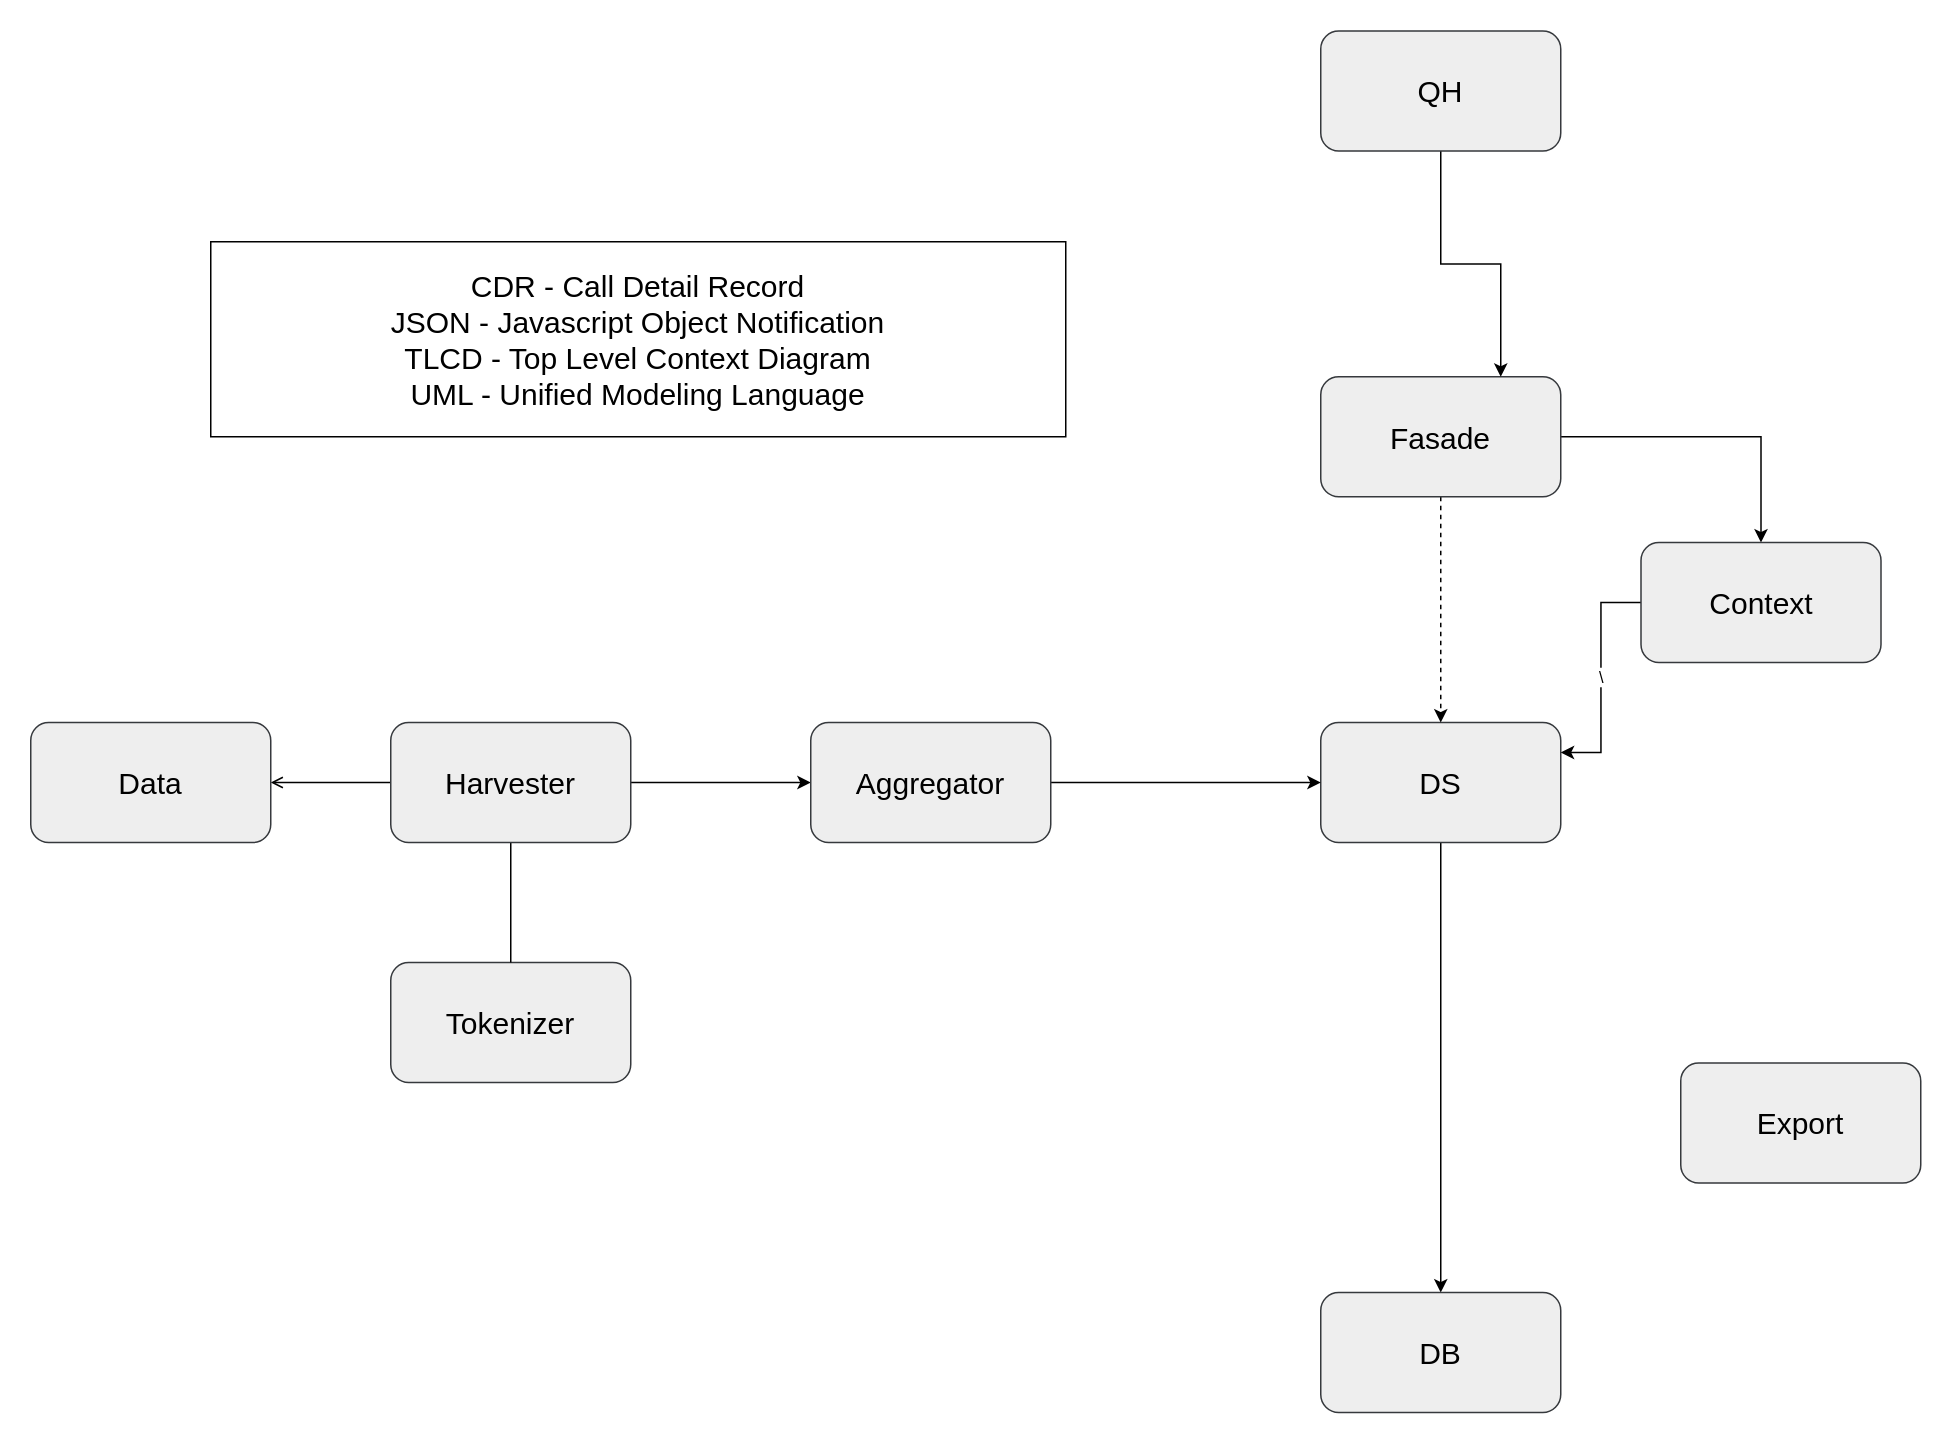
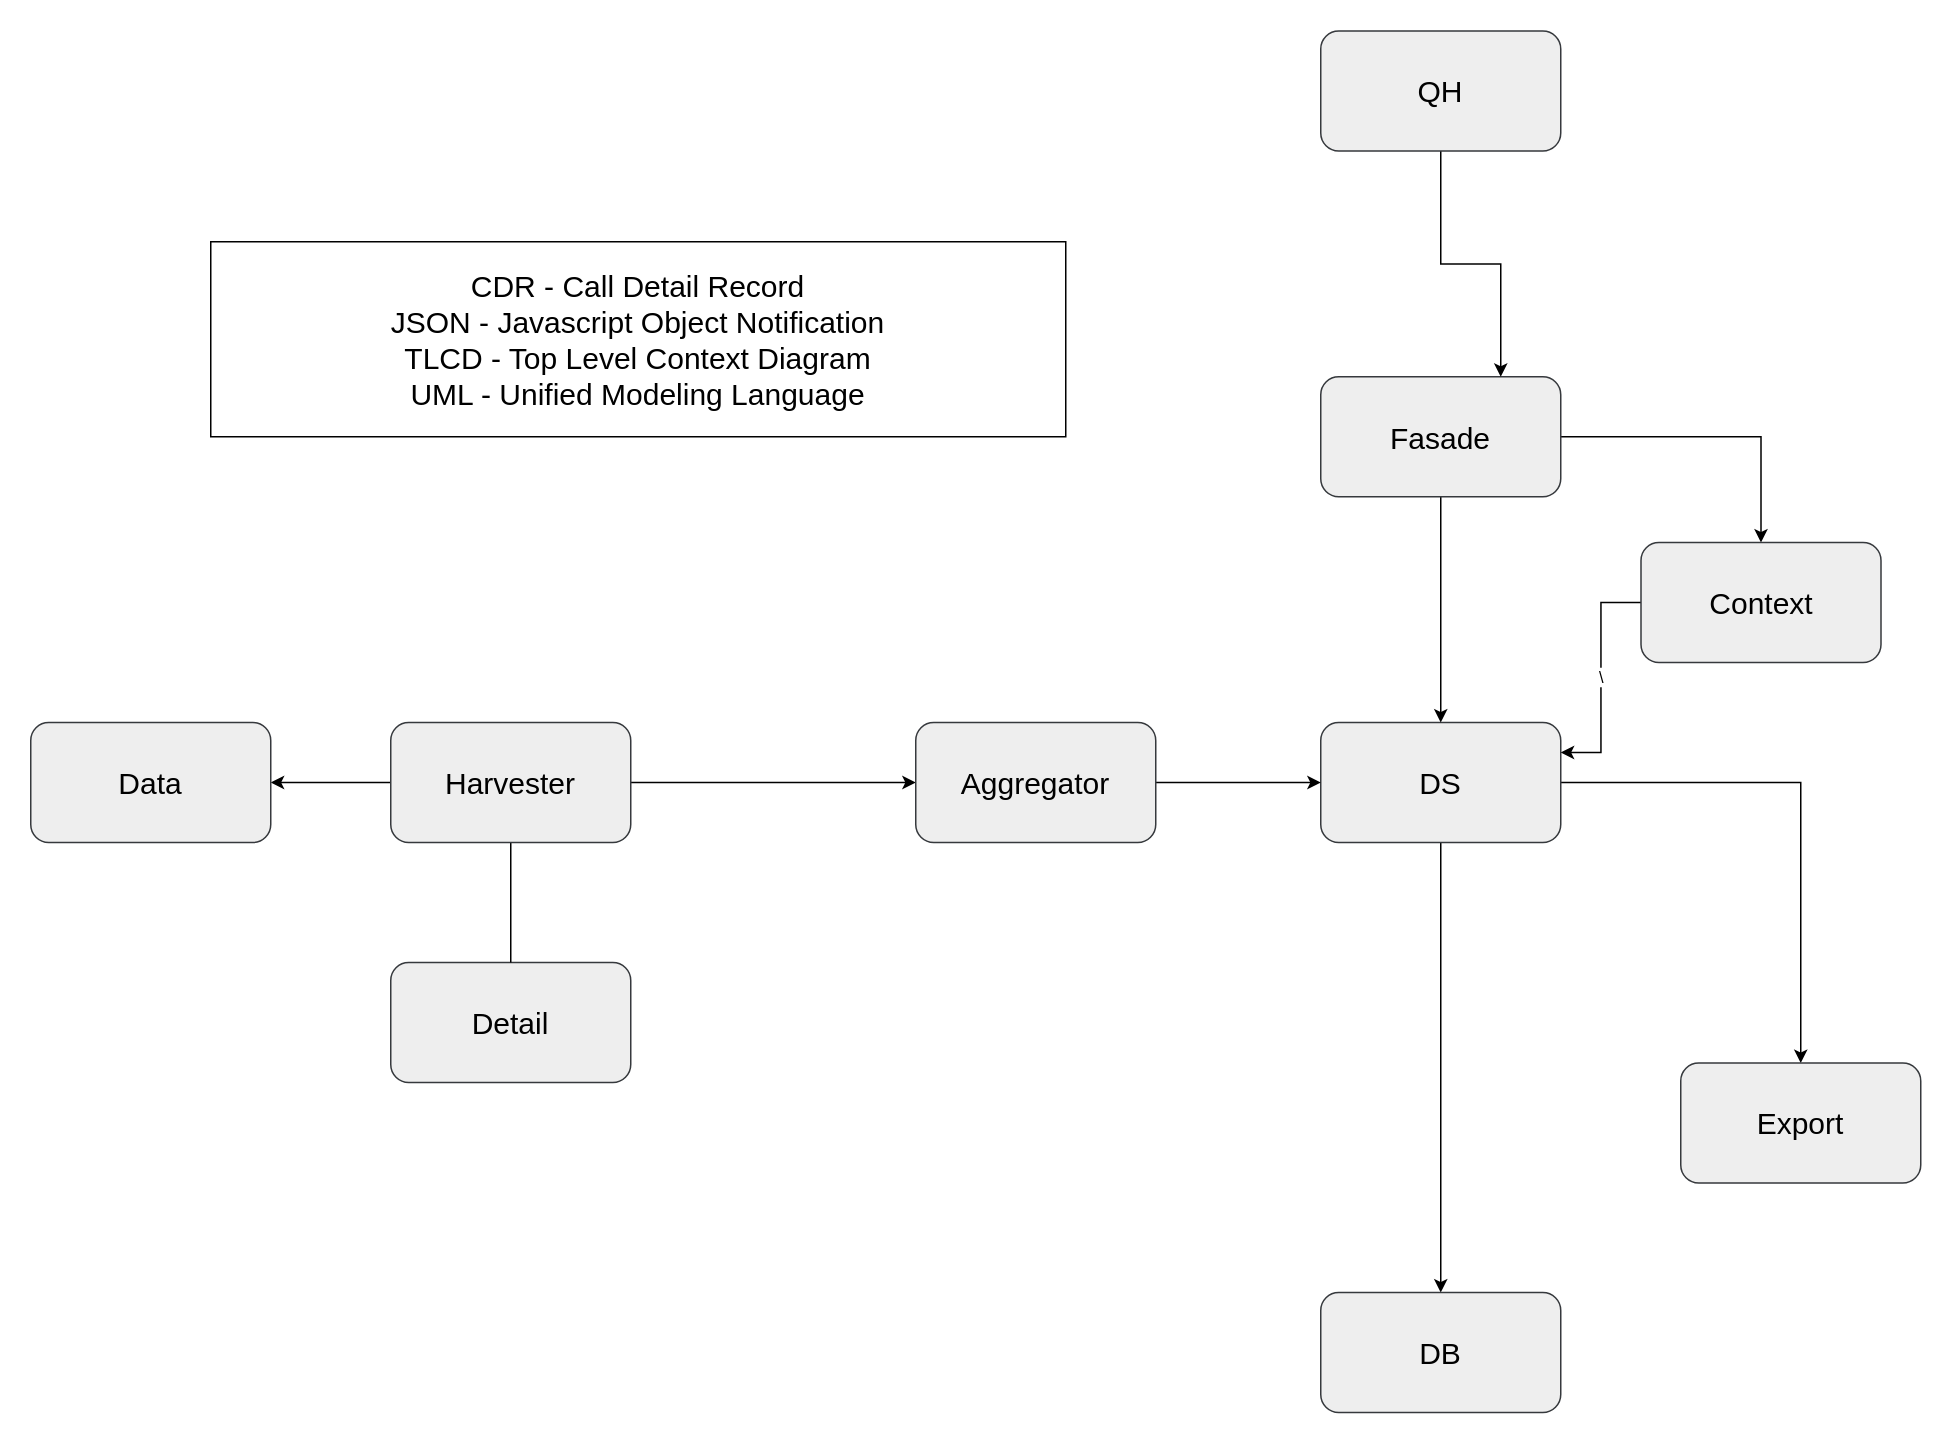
(1441, 606) -> (1441, 606)
(279, 782) -> (282, 782)
(931, 782) -> (1036, 782)
none -> (1801, 797)
(511, 1022) -> (511, 1022)
